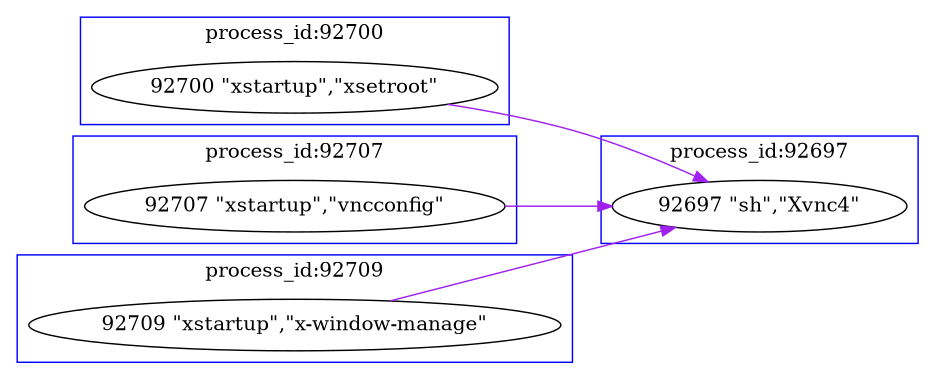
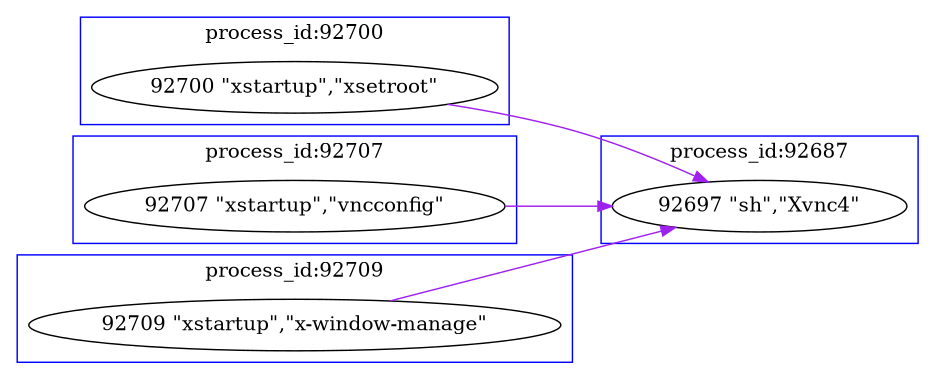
(760, 153) -> (760, 153)
